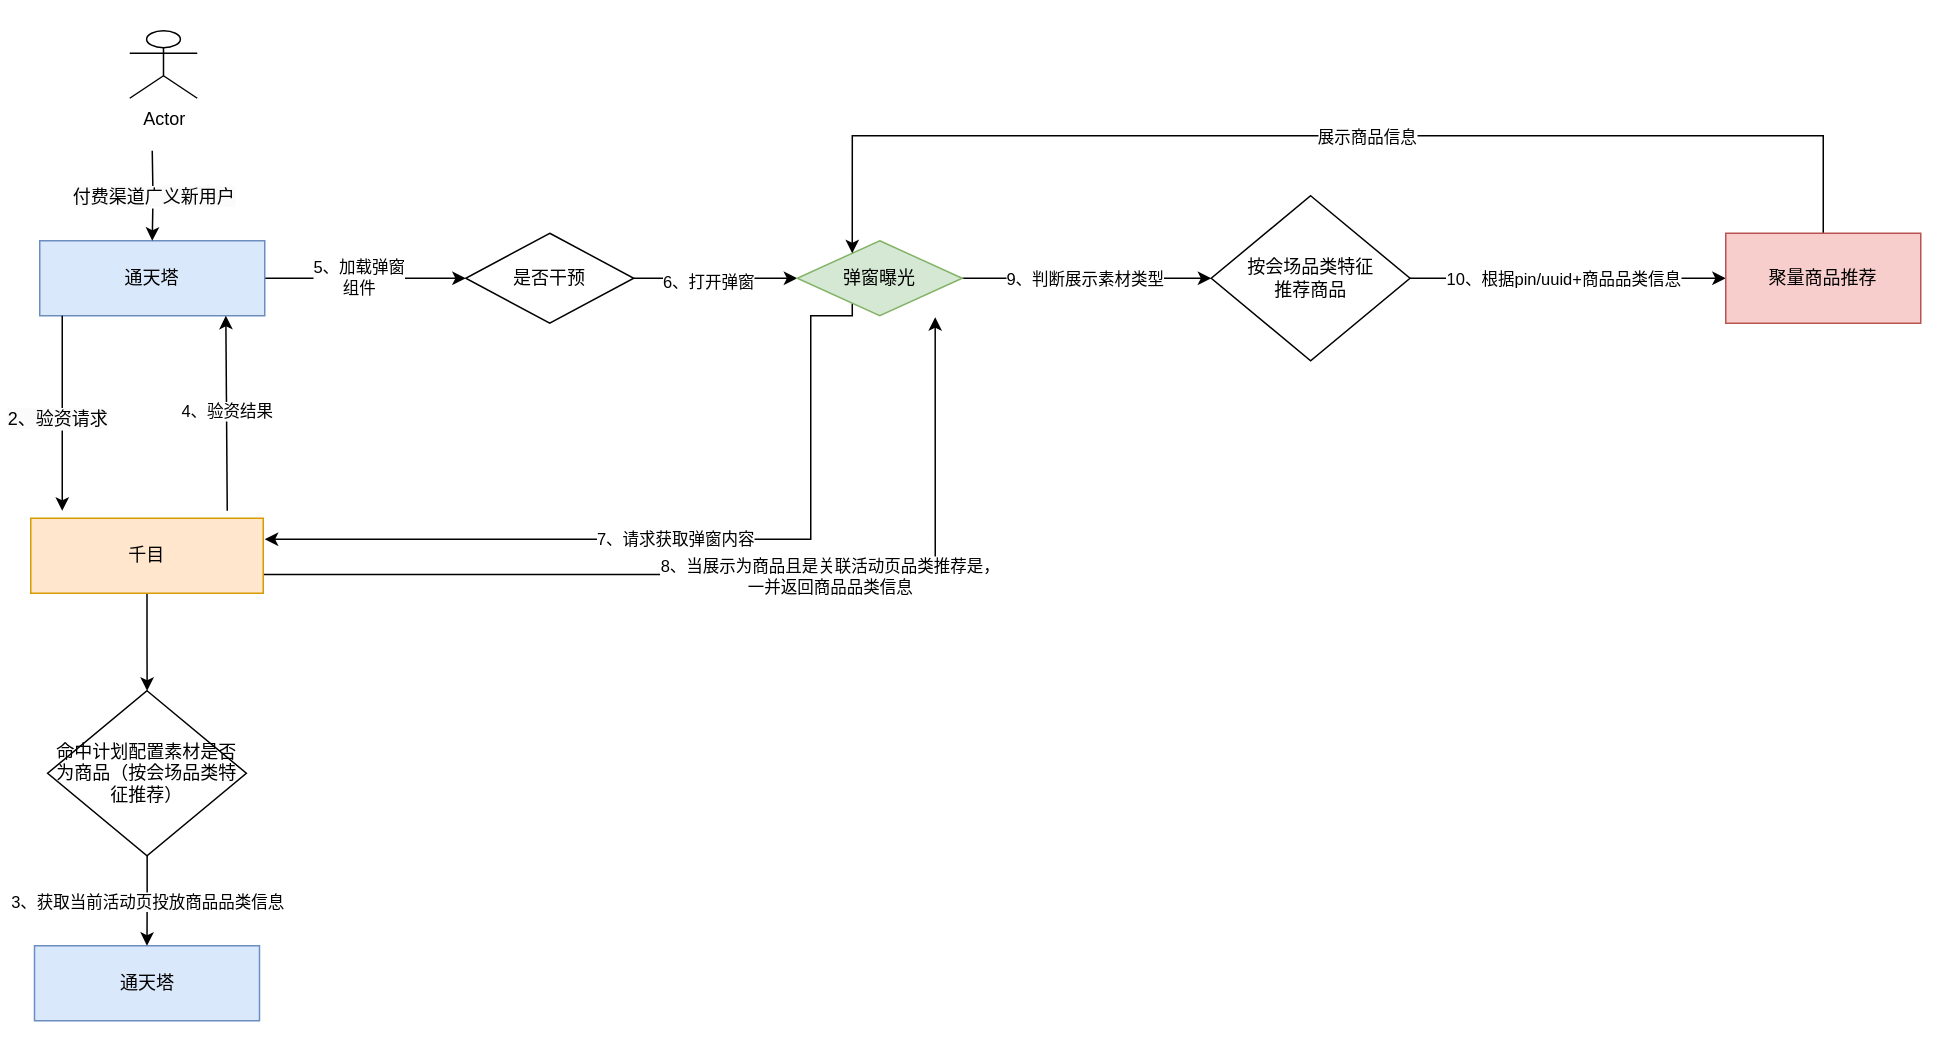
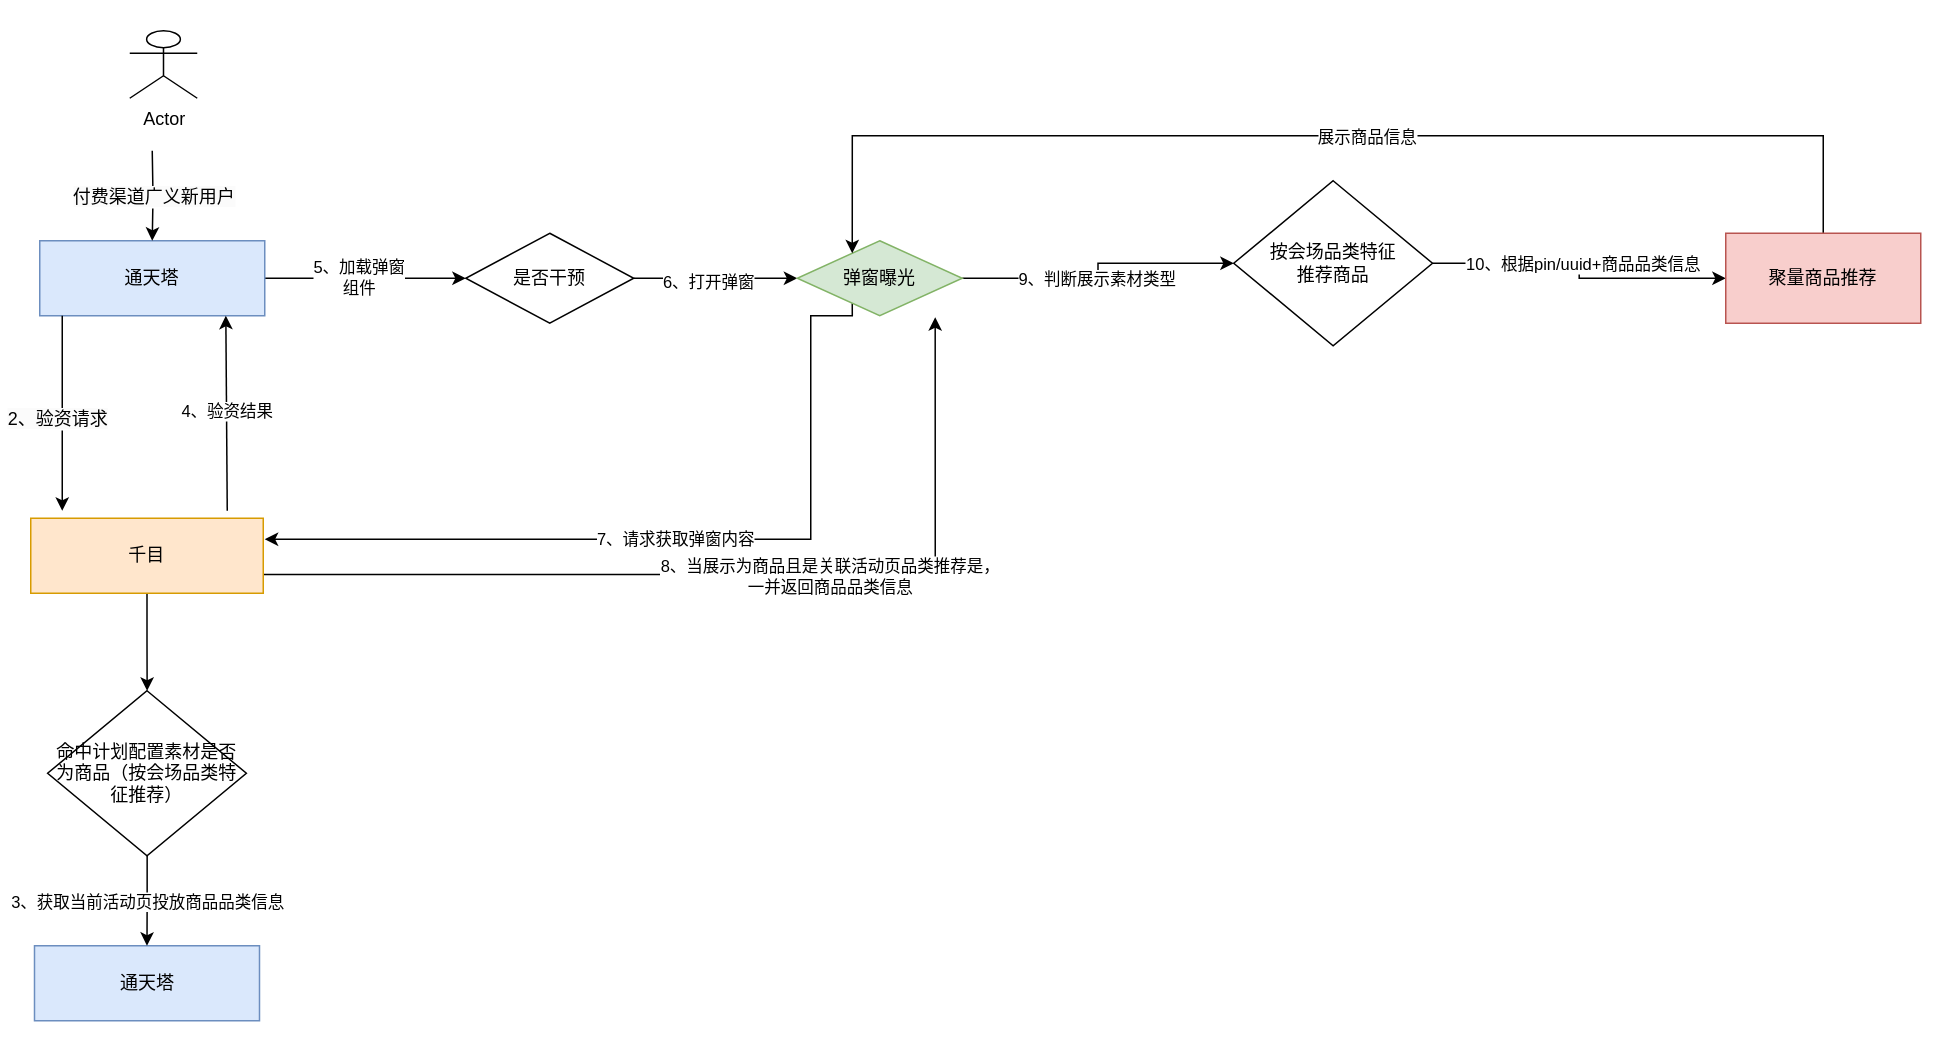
(1311, 278) -> (1333, 263)
